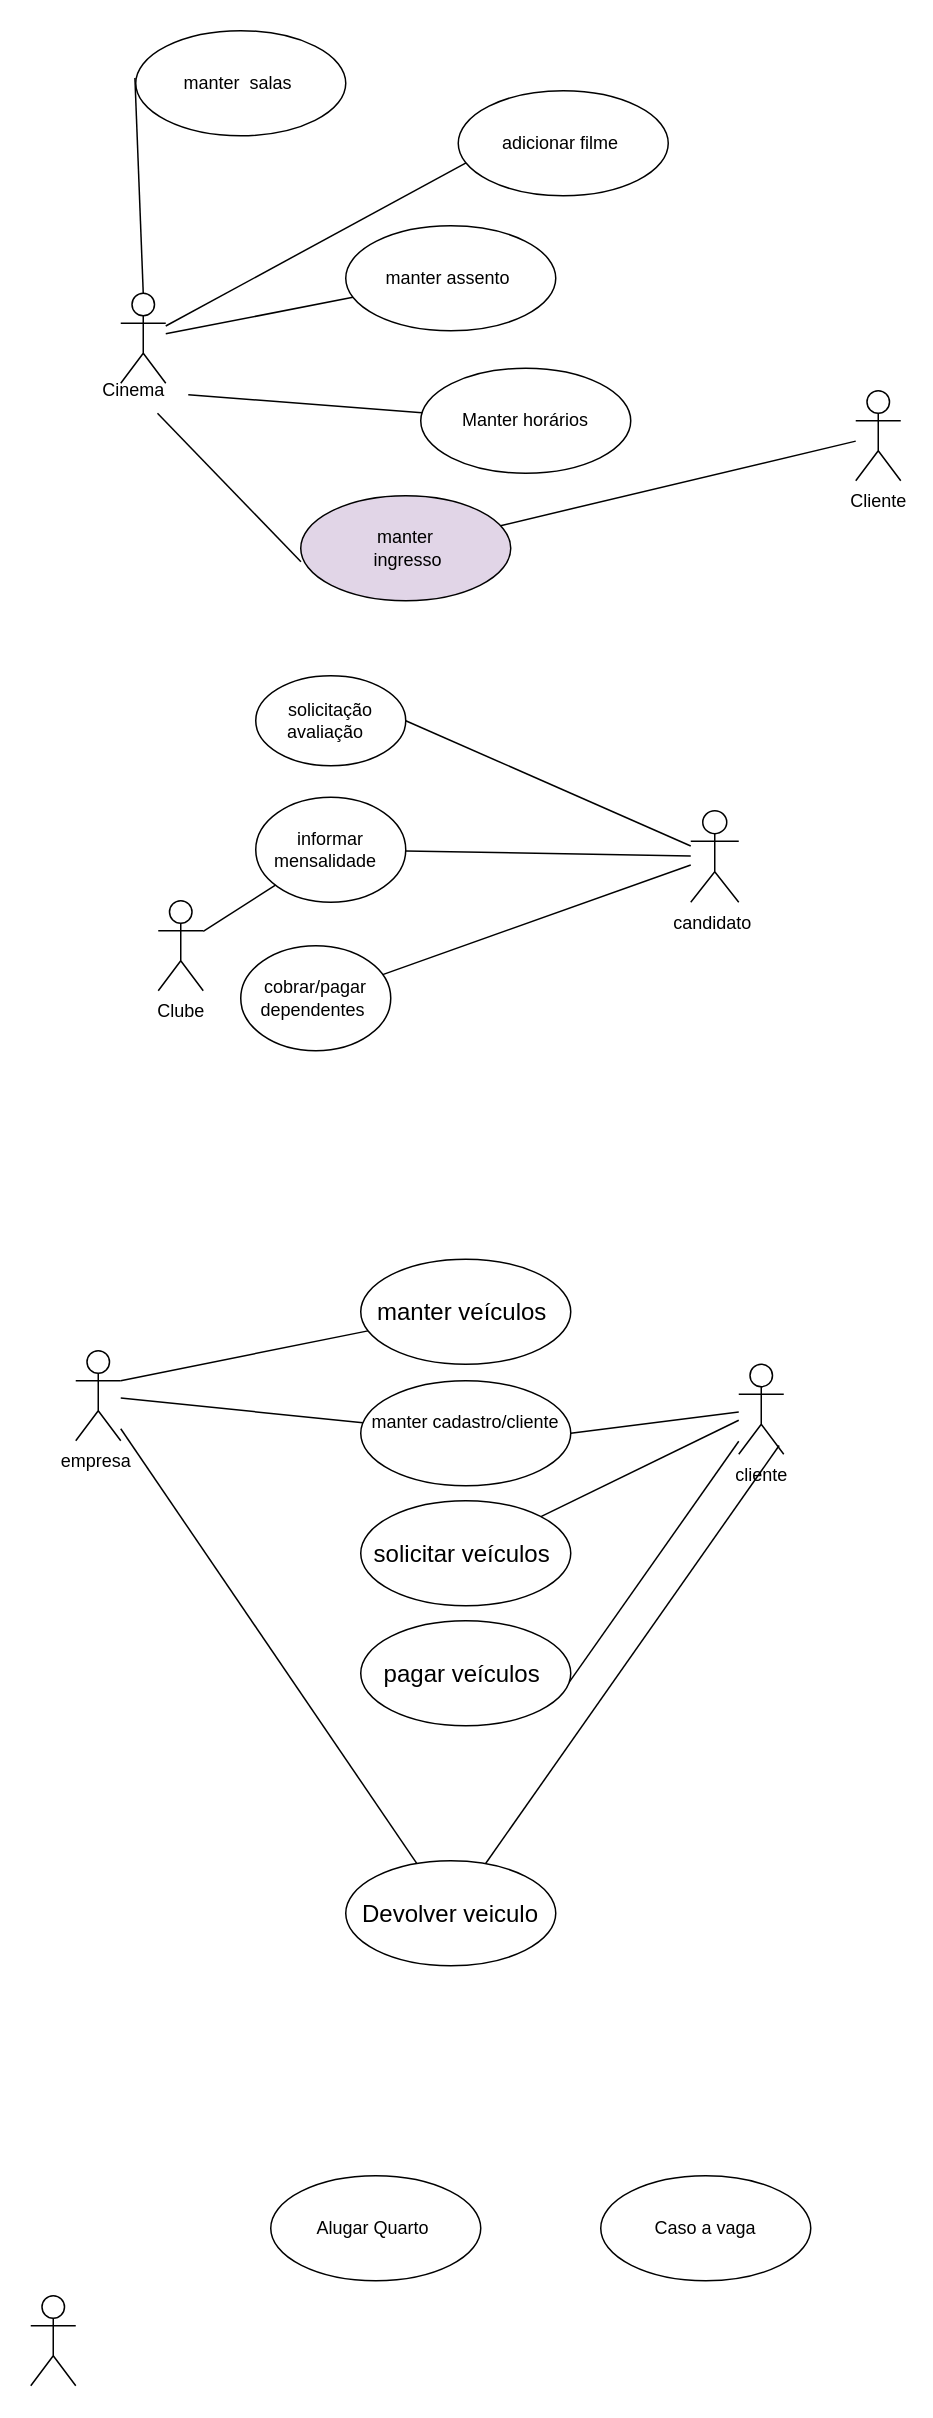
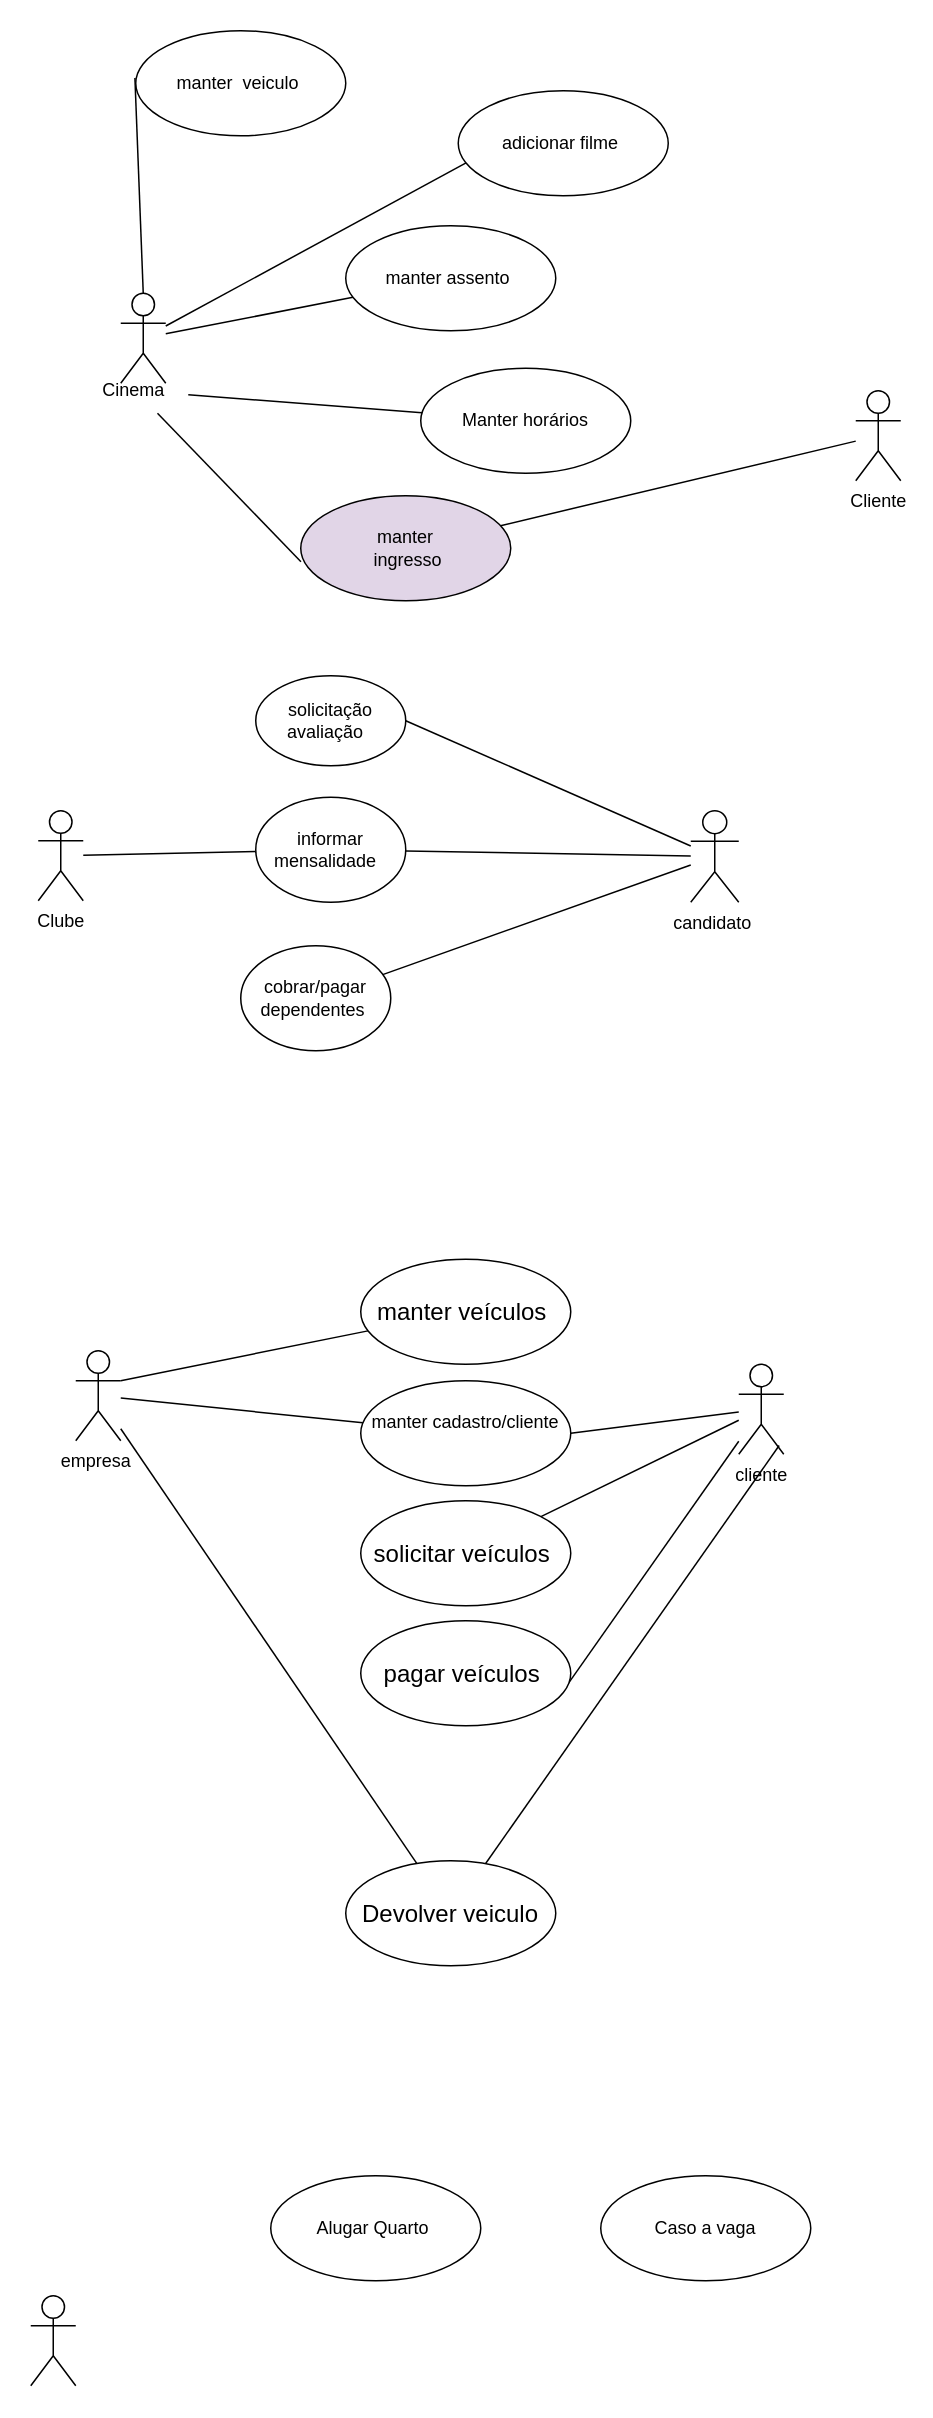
(241, 83) -> (241, 83)
(181, 946) -> (61, 856)
